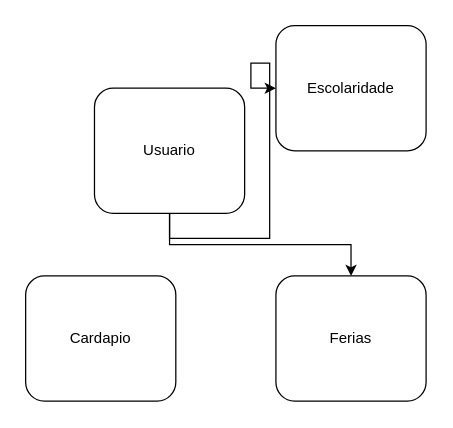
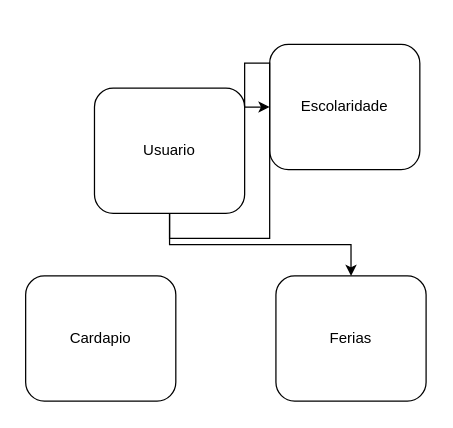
(351, 88) -> (344, 107)
